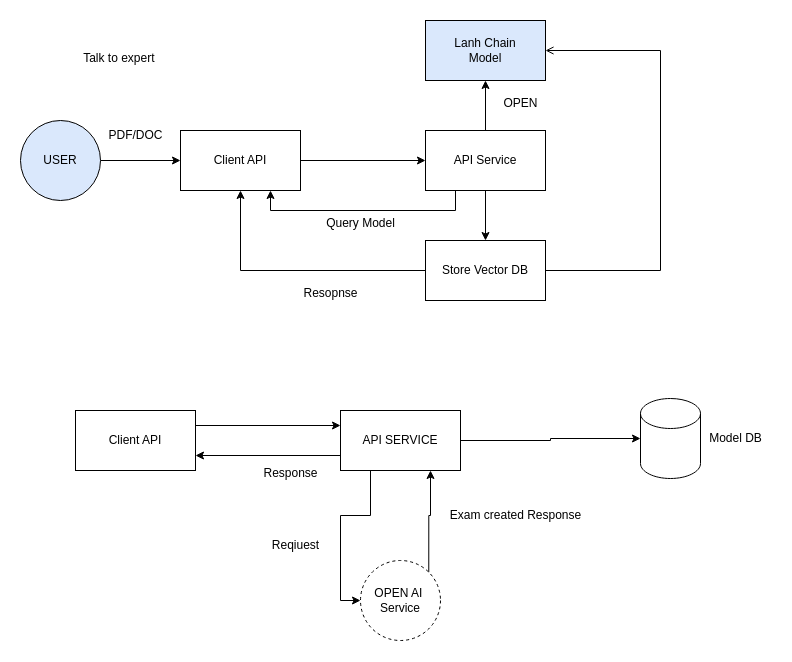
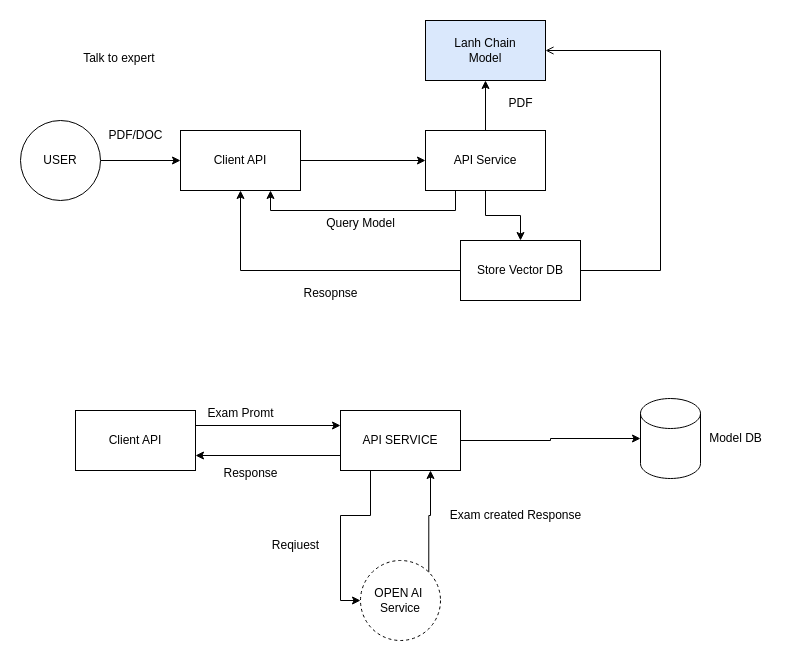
(521, 104) -> (521, 104)
(61, 161) -> (61, 161)
(486, 271) -> (521, 271)
none -> (241, 414)
(291, 474) -> (251, 474)
